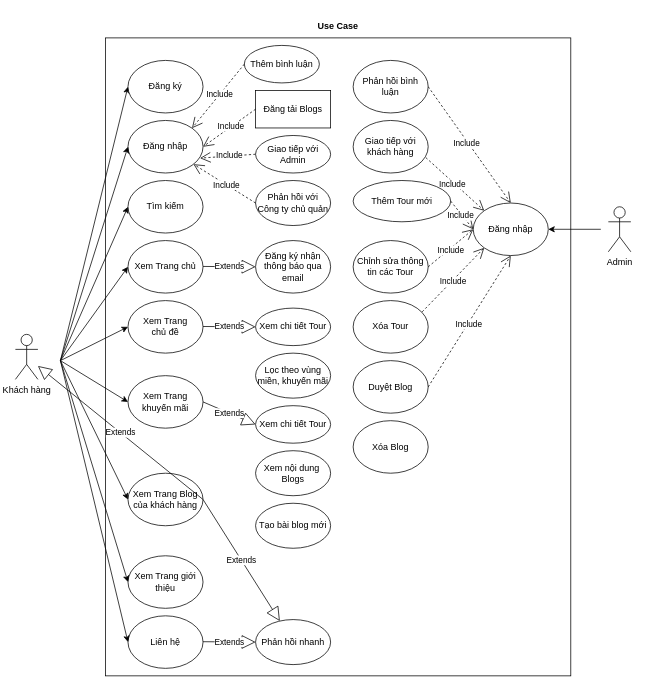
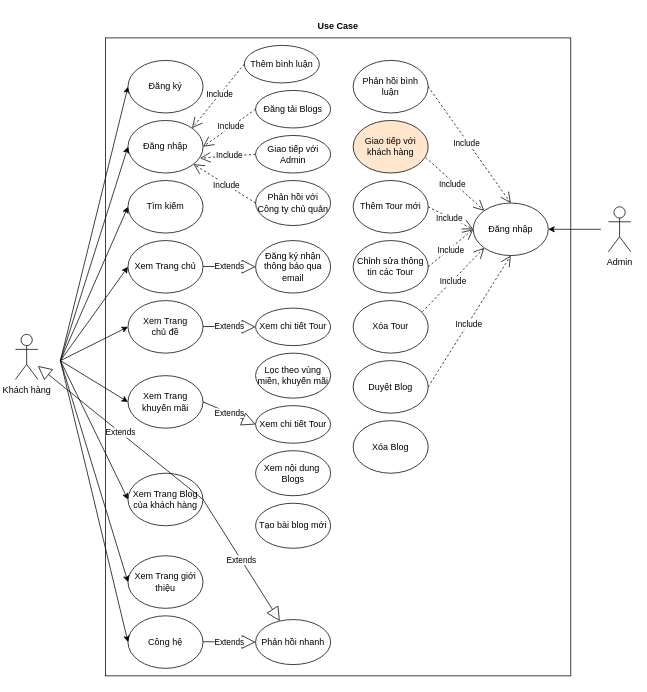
(293, 109) -> (293, 109)
(390, 147) -> (390, 147)
(402, 201) -> (390, 207)
(165, 642) -> (165, 642)
